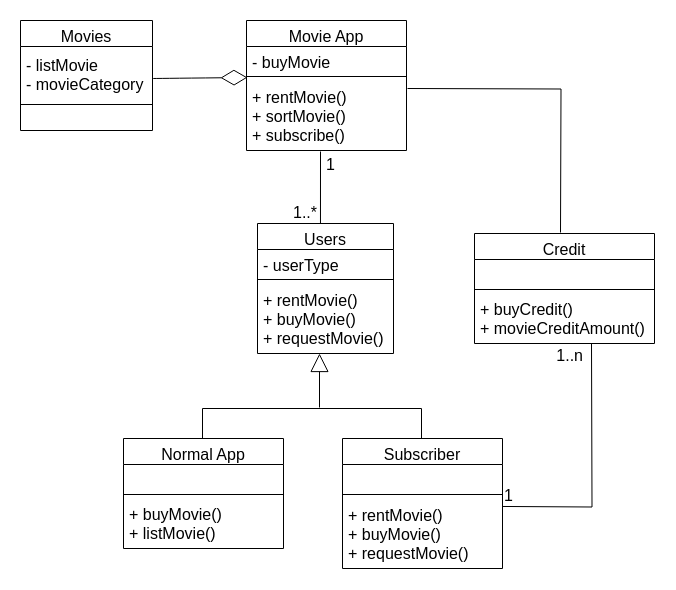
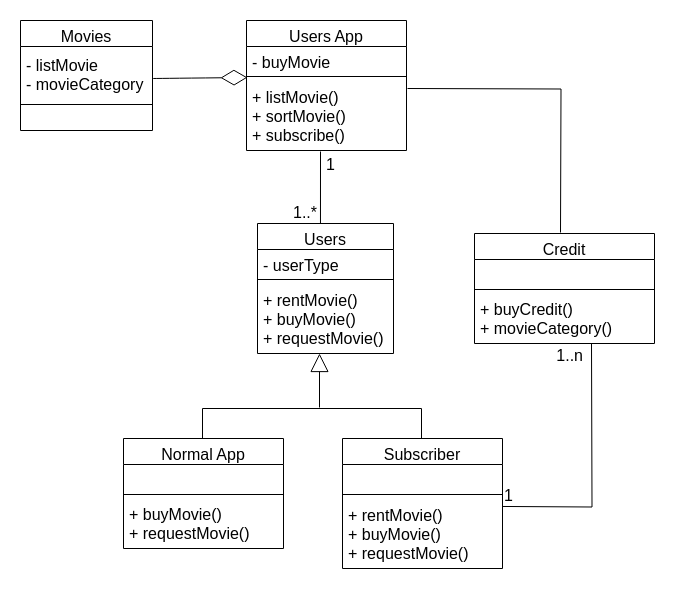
(326, 37) -> (326, 37)
(306, 98) -> (302, 98)
(534, 310) -> (534, 310)
(179, 515) -> (179, 515)
